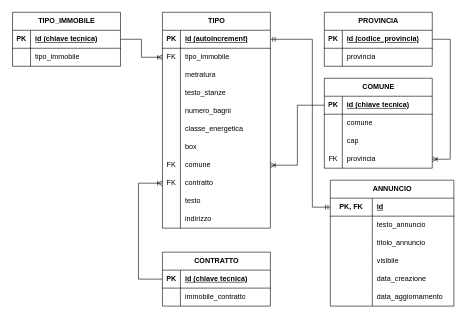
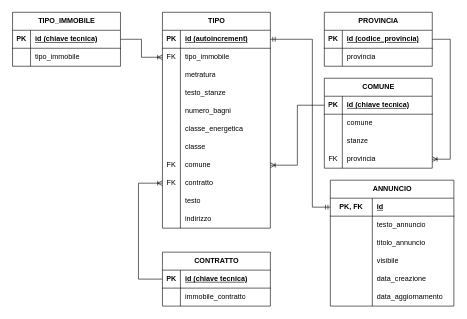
(353, 141) -> (359, 141)
(191, 147) -> (196, 147)
